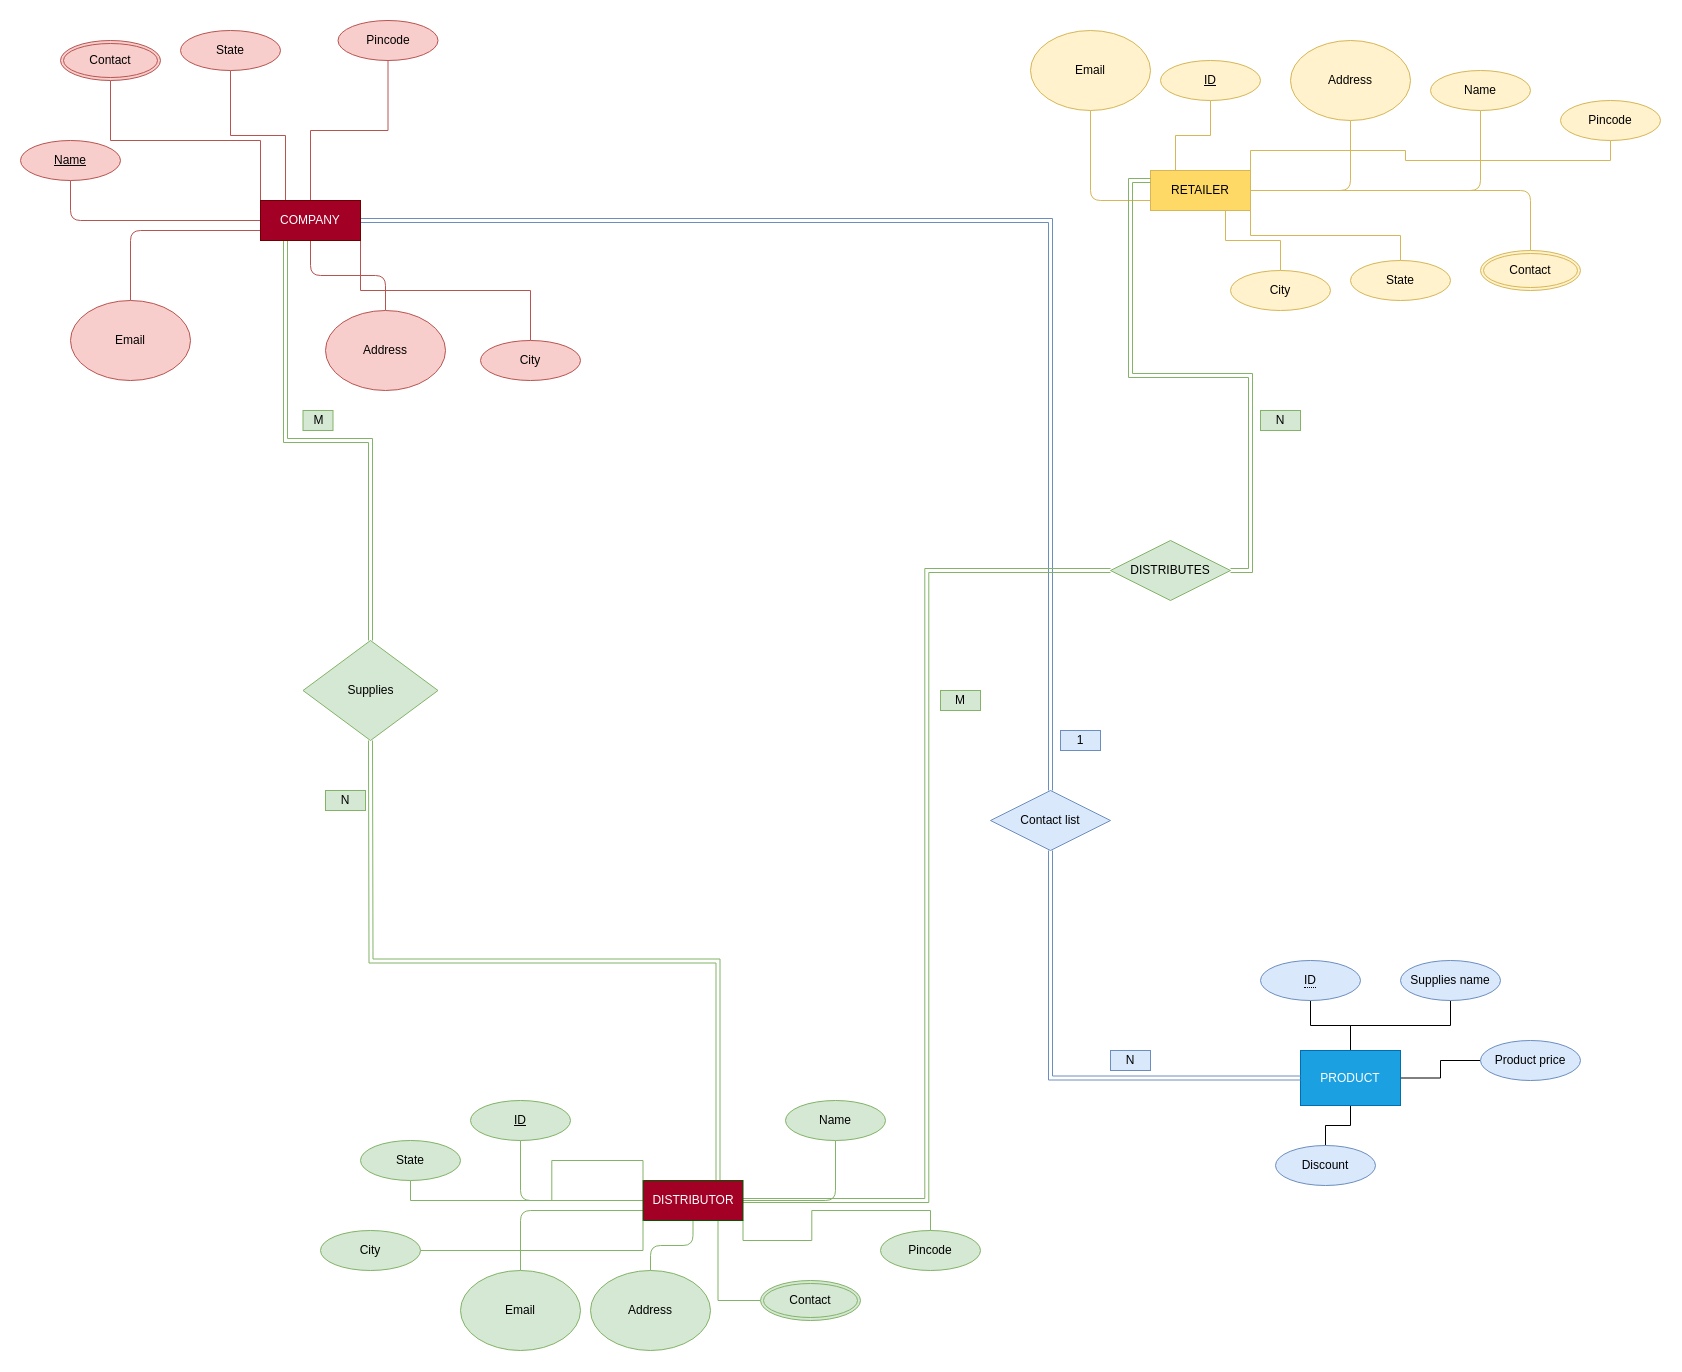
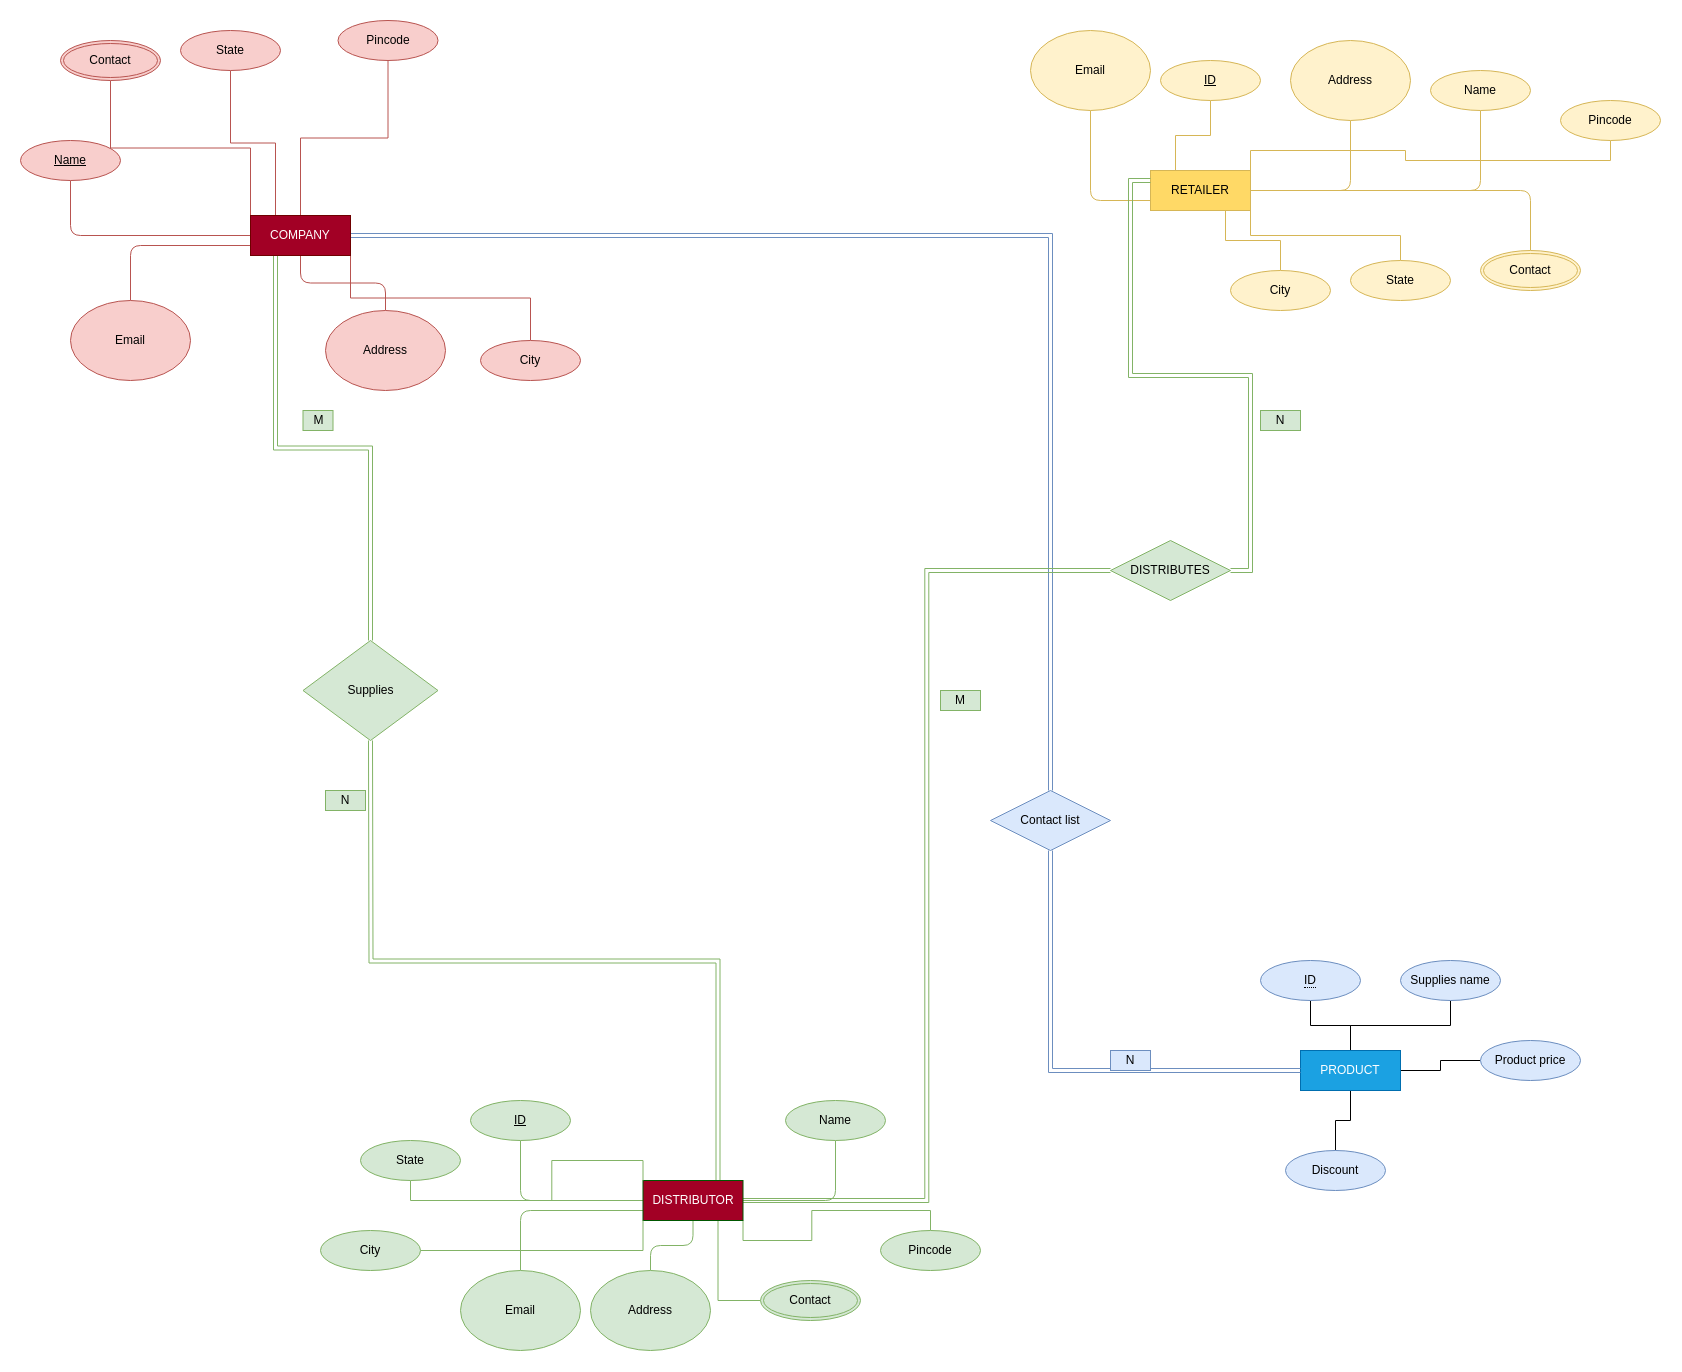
(311, 221) -> (301, 236)
(1081, 741) -> none
(1351, 1078) -> (1351, 1071)
(1326, 1166) -> (1336, 1171)
